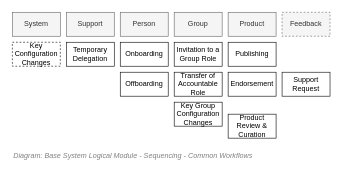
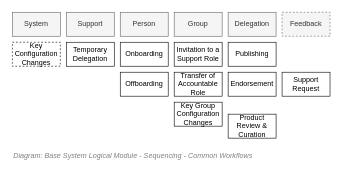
(252, 24) -> (252, 24)
(198, 54) -> (198, 54)
